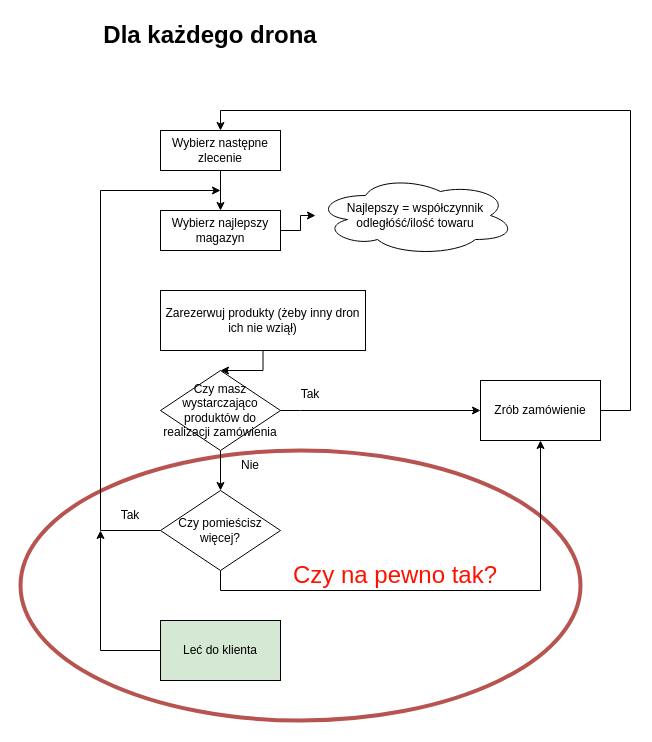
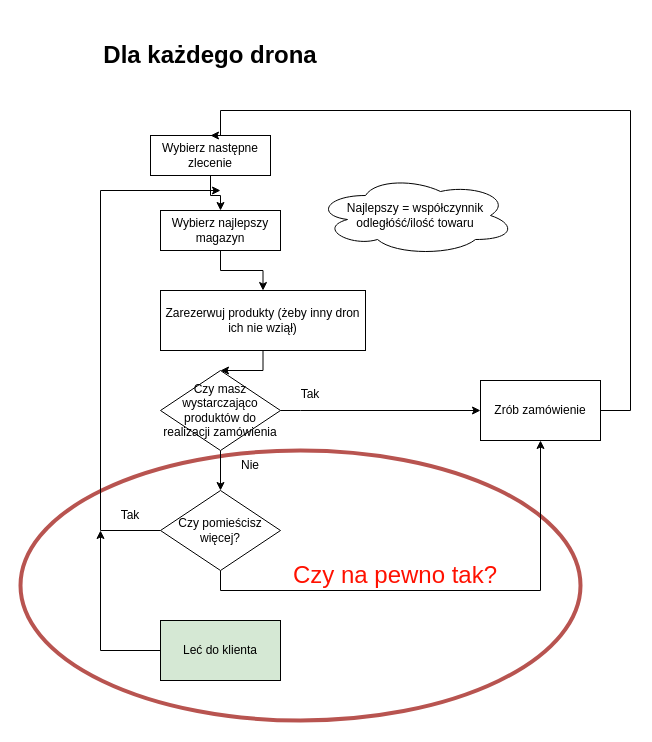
(211, 36) -> (211, 56)
(221, 151) -> (211, 156)
(301, 230) -> (238, 271)
